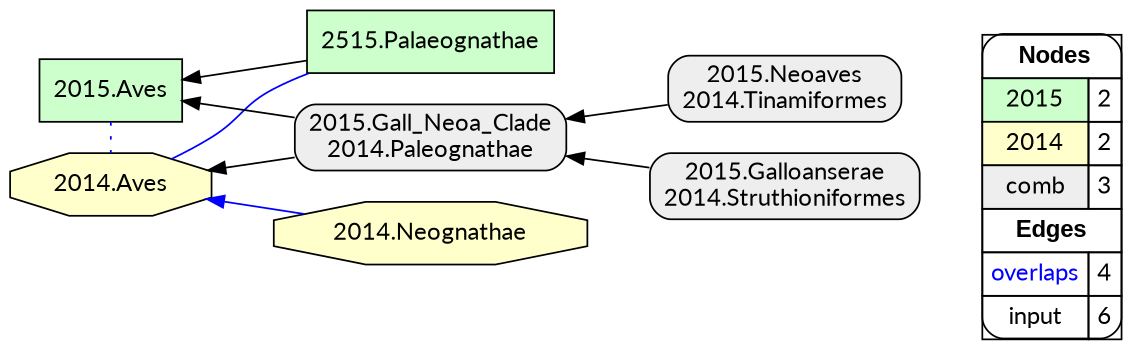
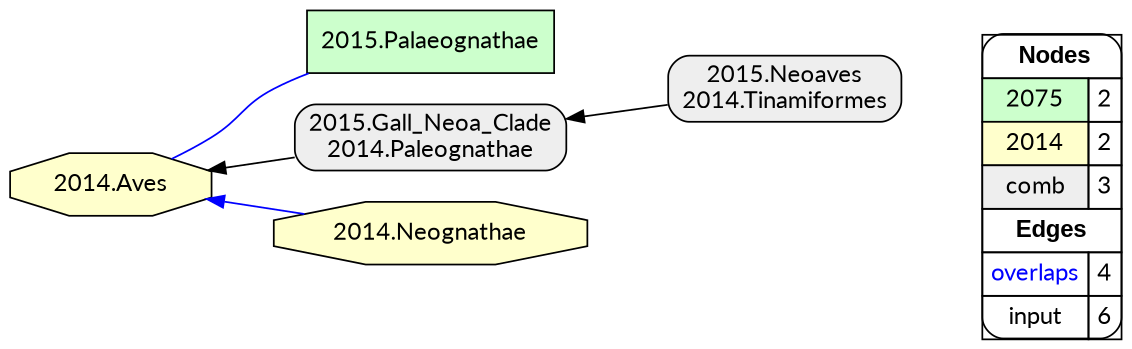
(431, 42) -> (431, 42)
(111, 90) -> none
(1035, 99) -> (1035, 99)
(785, 186) -> none
